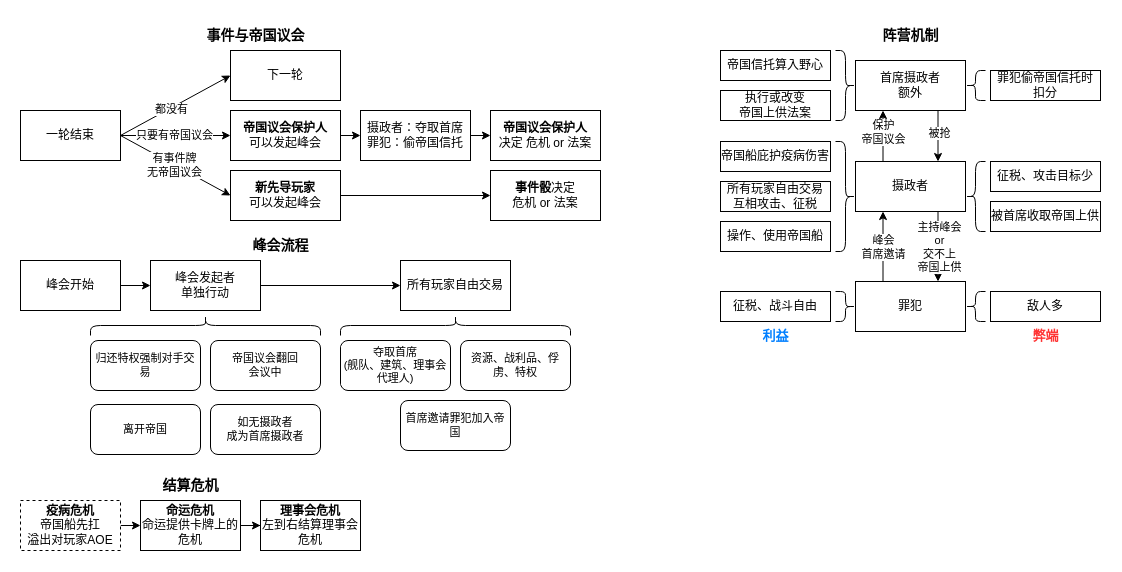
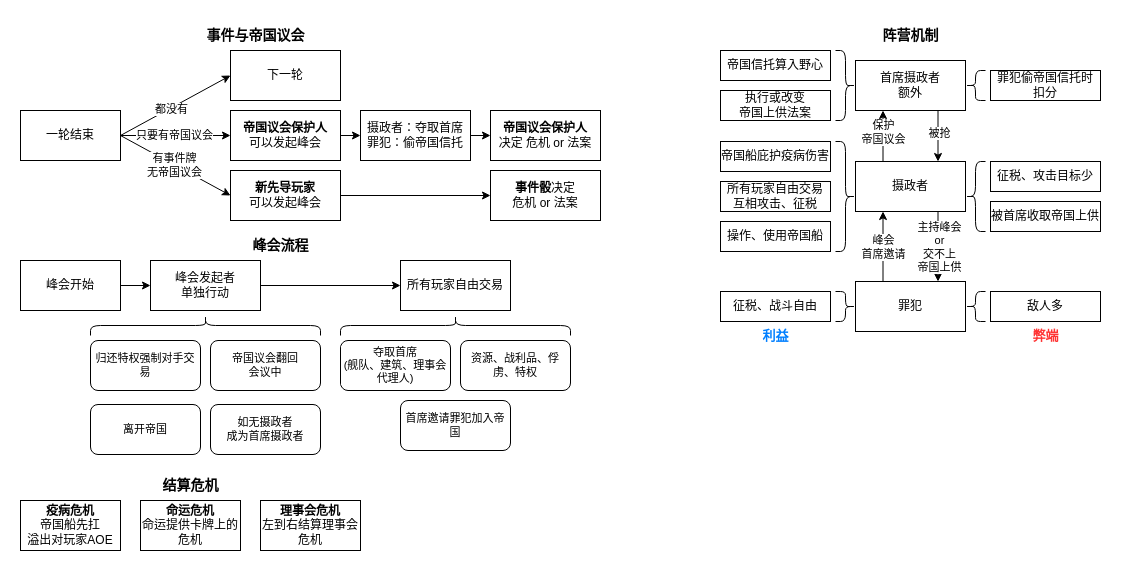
(71, 526) -> (71, 526)
(127, 526) -> none
(255, 526) -> none
